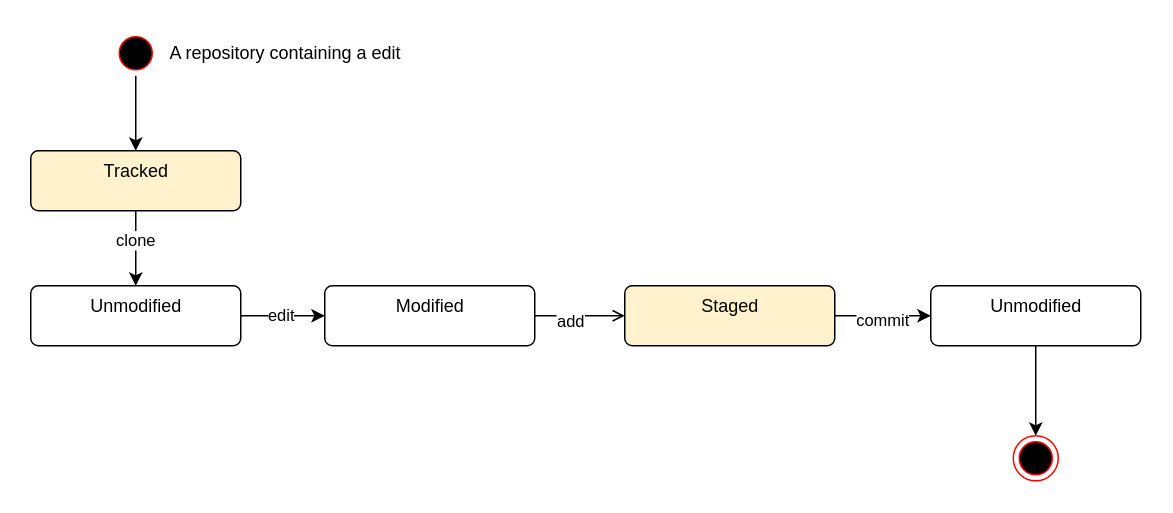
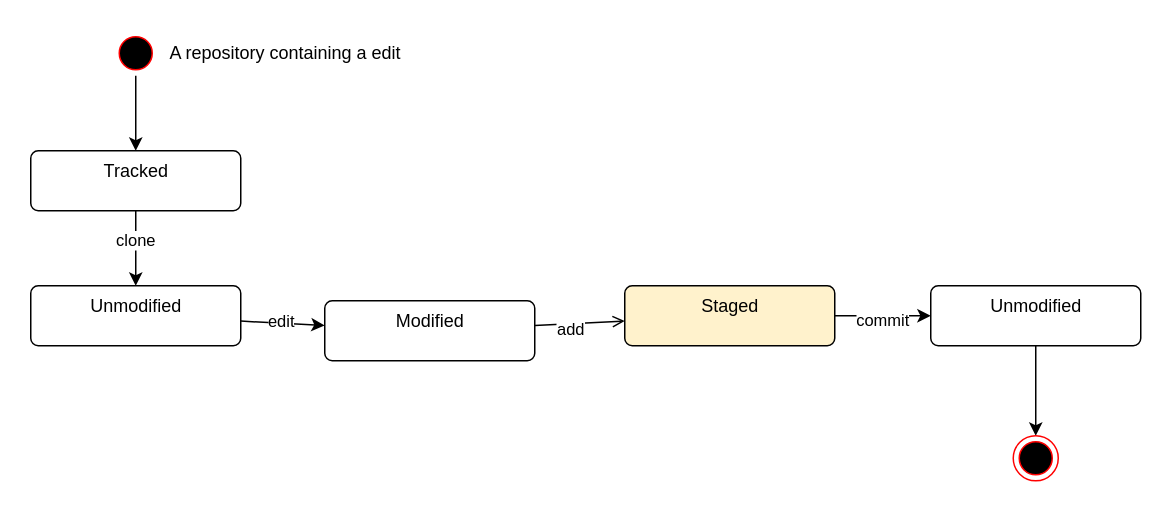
(136, 181) -> (136, 181)
(430, 316) -> (430, 331)
